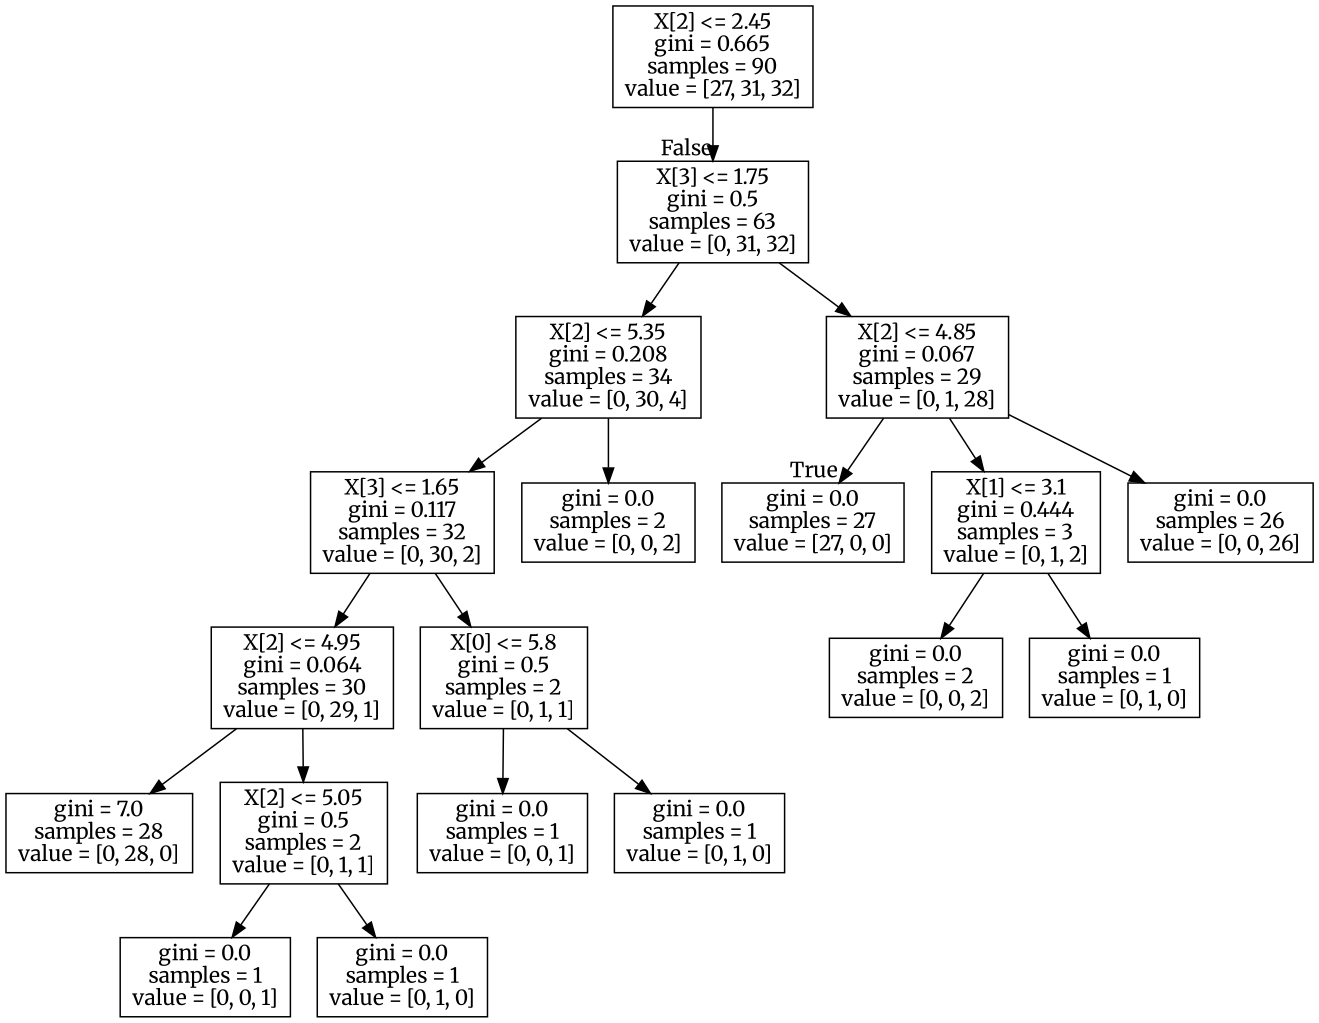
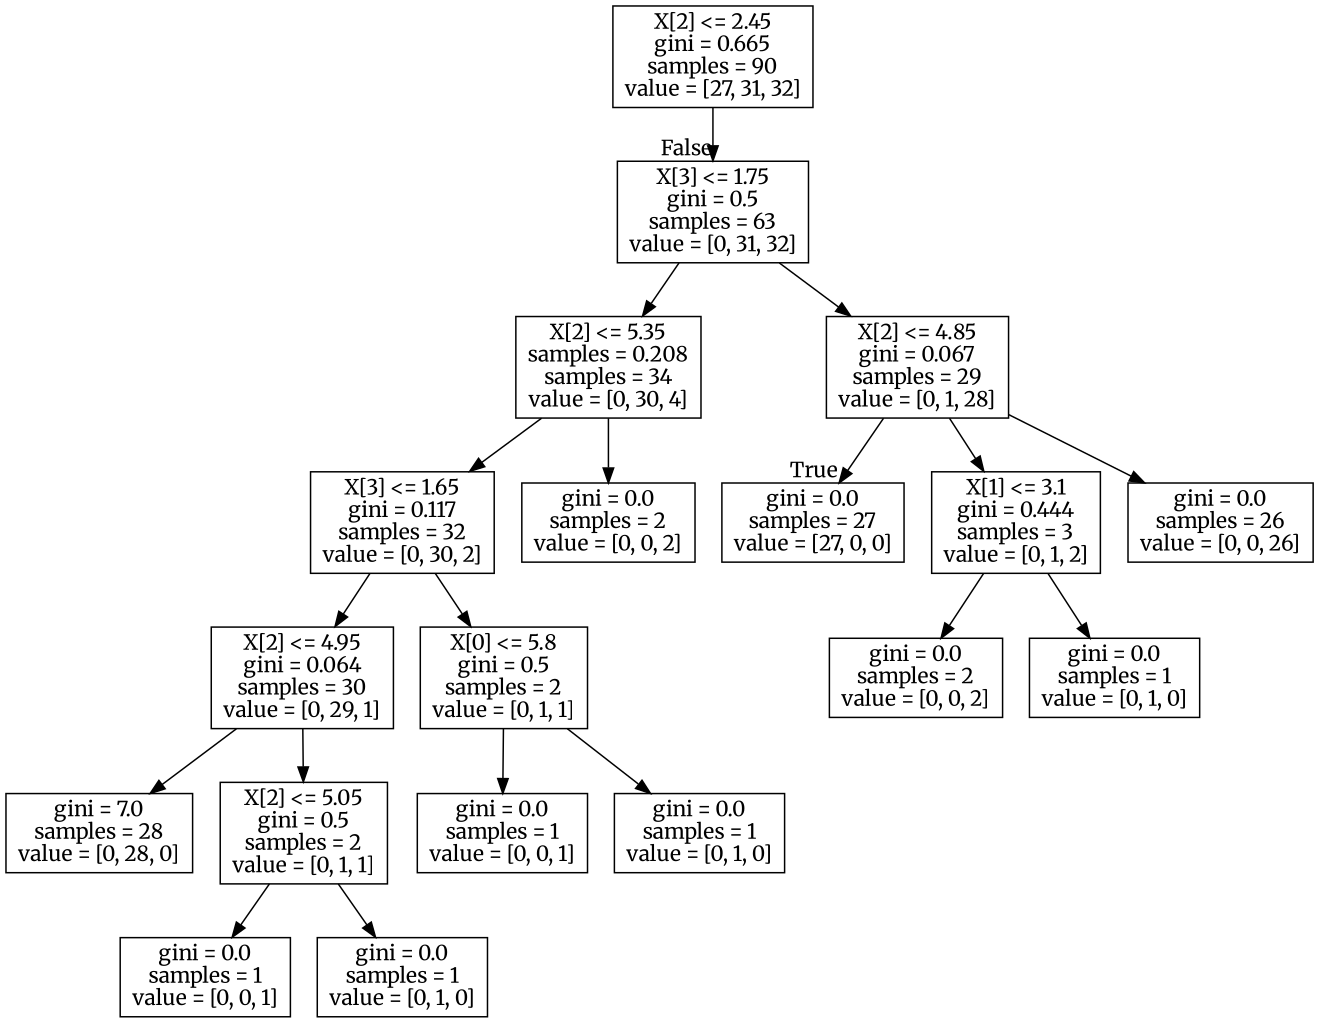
(608, 367) -> (608, 367)
